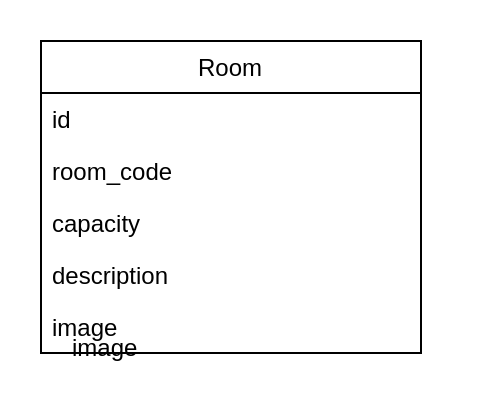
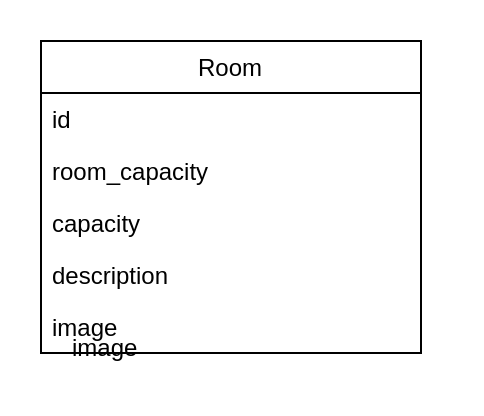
(112, 172) -> (136, 172)
